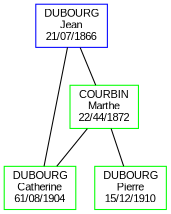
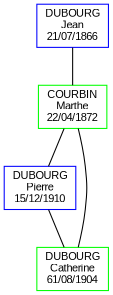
(56, 107) -> (56, 229)
(104, 107) -> (73, 107)
(131, 188) -> (40, 188)
